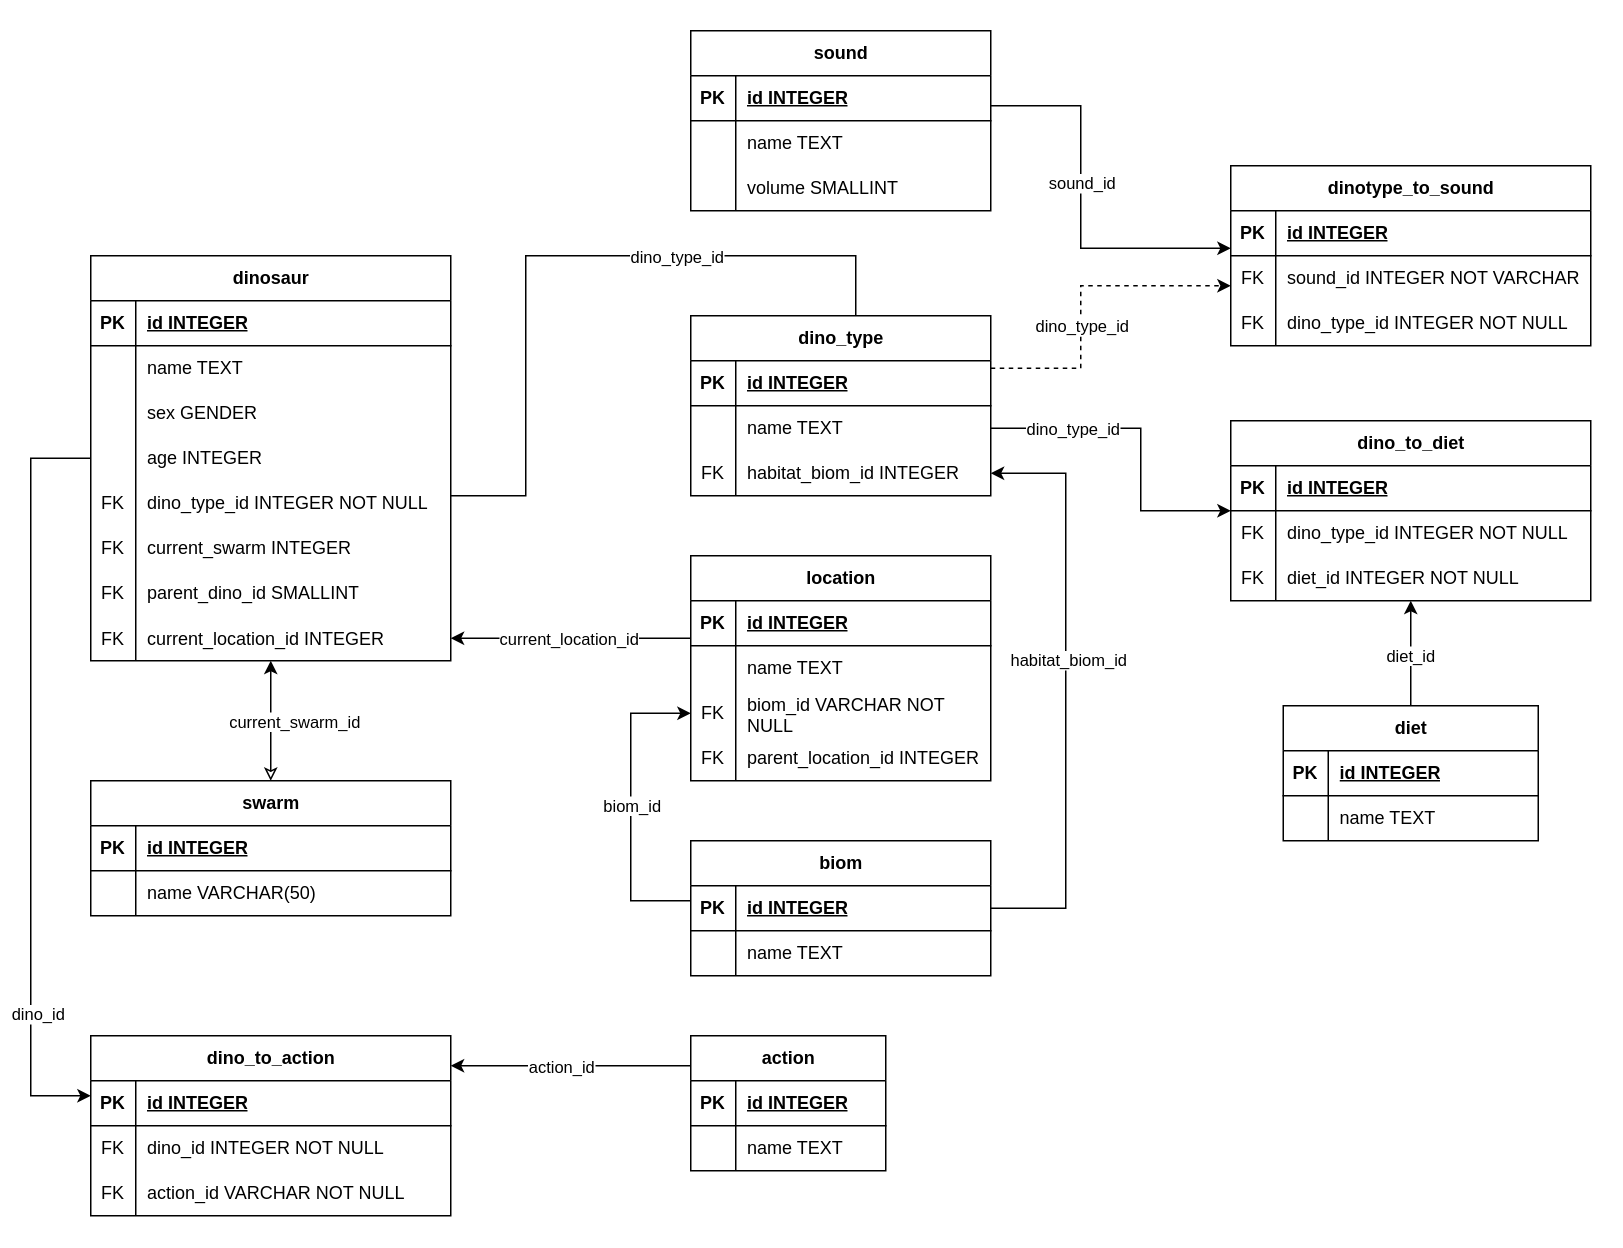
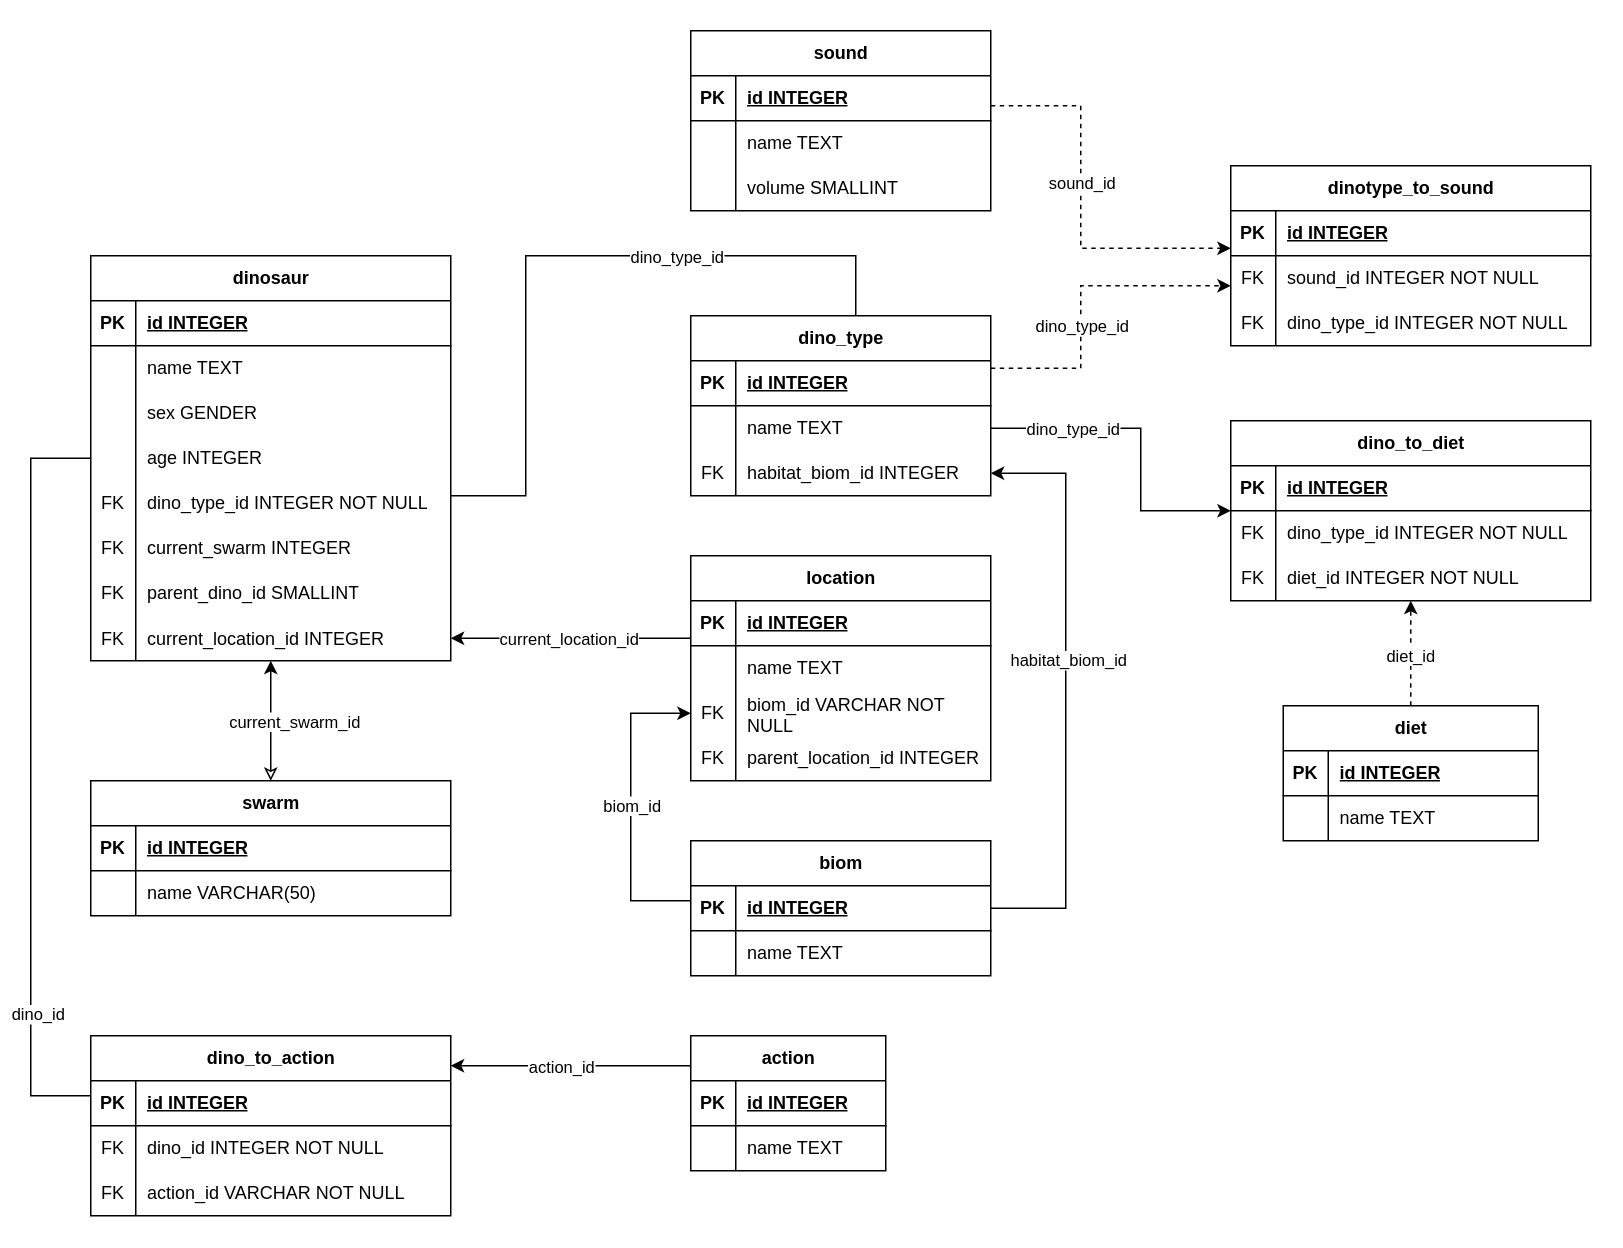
(1121, 248) -> (1121, 248)
(1420, 278) -> (1404, 278)
(1411, 686) -> (1411, 686)
(79, 1096) -> (82, 1096)
